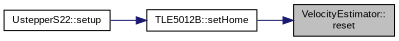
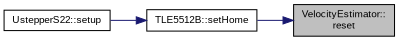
(202, 20) -> (202, 20)
